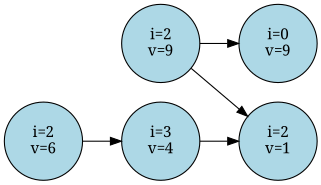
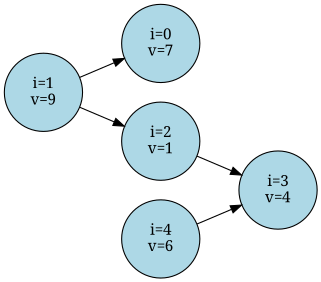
(161, 43) -> (43, 92)
(278, 43) -> (161, 43)
(43, 141) -> (161, 239)
(214, 141) -> (214, 163)
